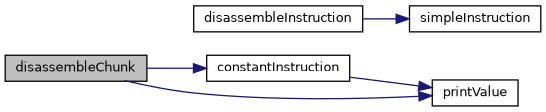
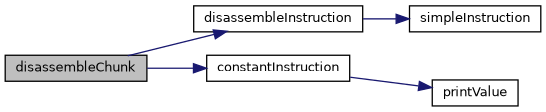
(271, 98) -> (171, 45)
